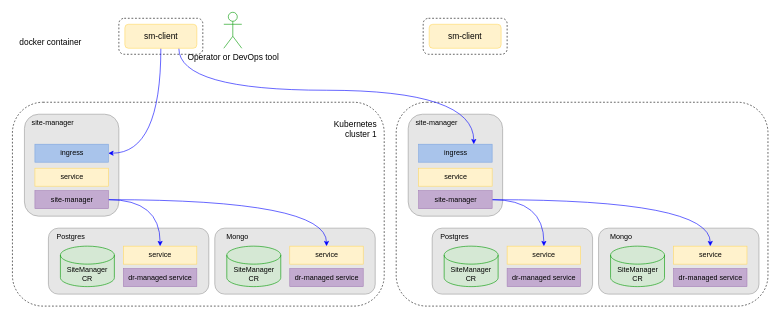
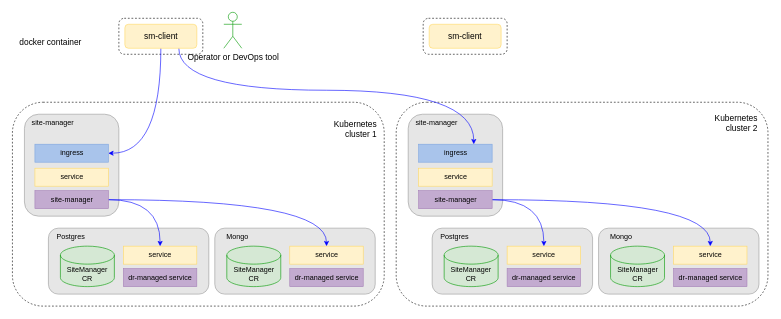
none -> (741, 123)
